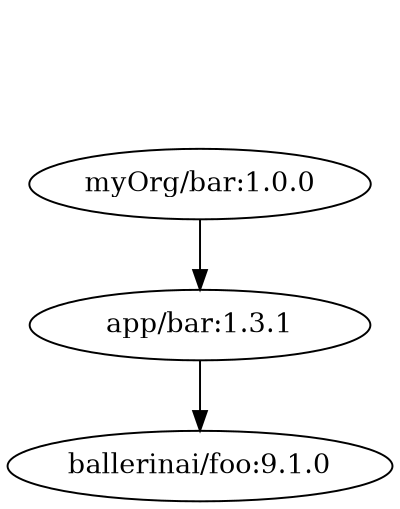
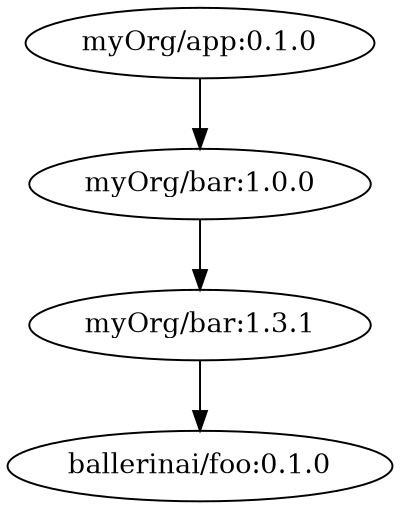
none -> (200, 43)
(200, 325) -> (200, 325)
(200, 466) -> (200, 466)
